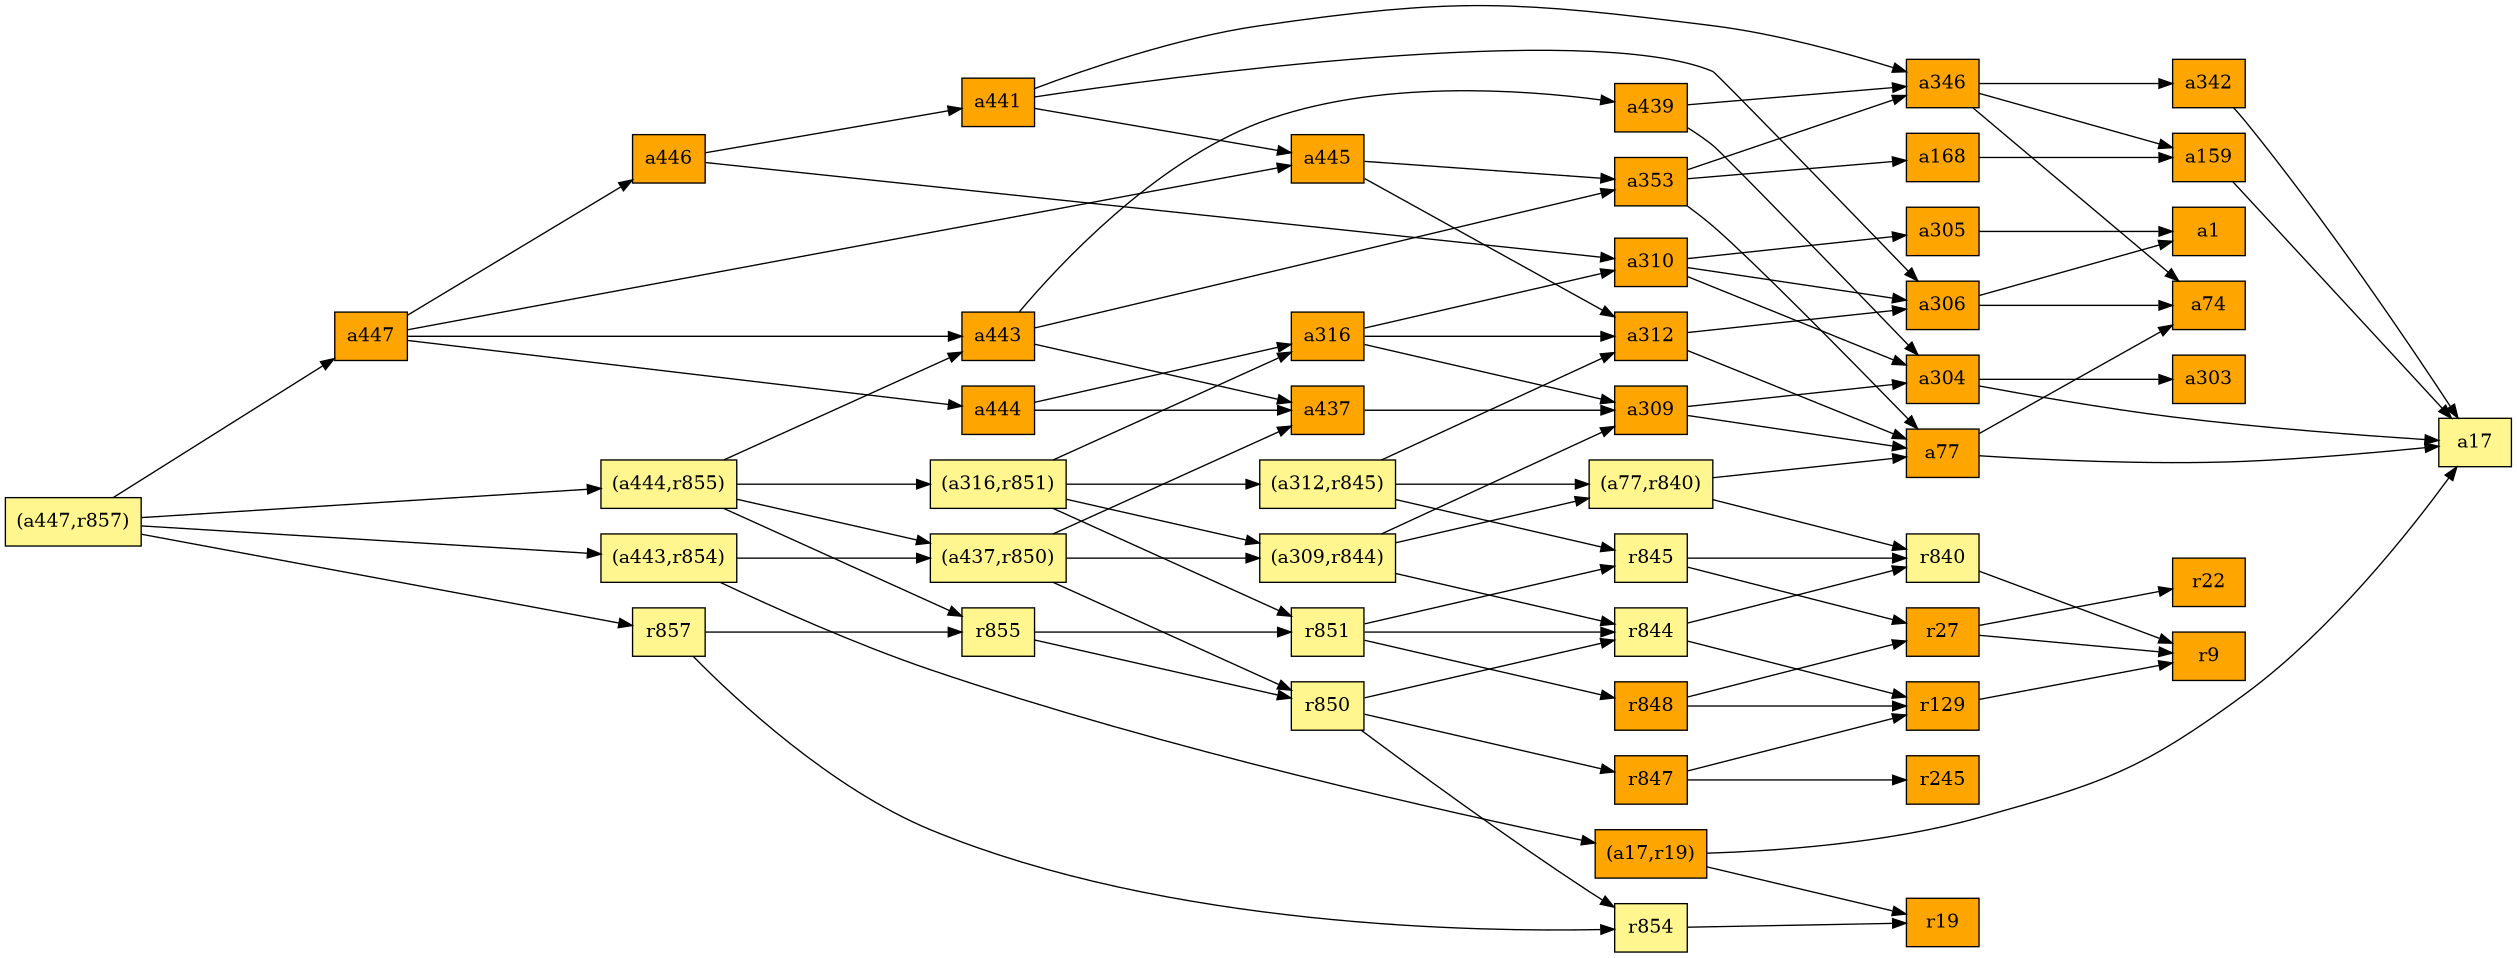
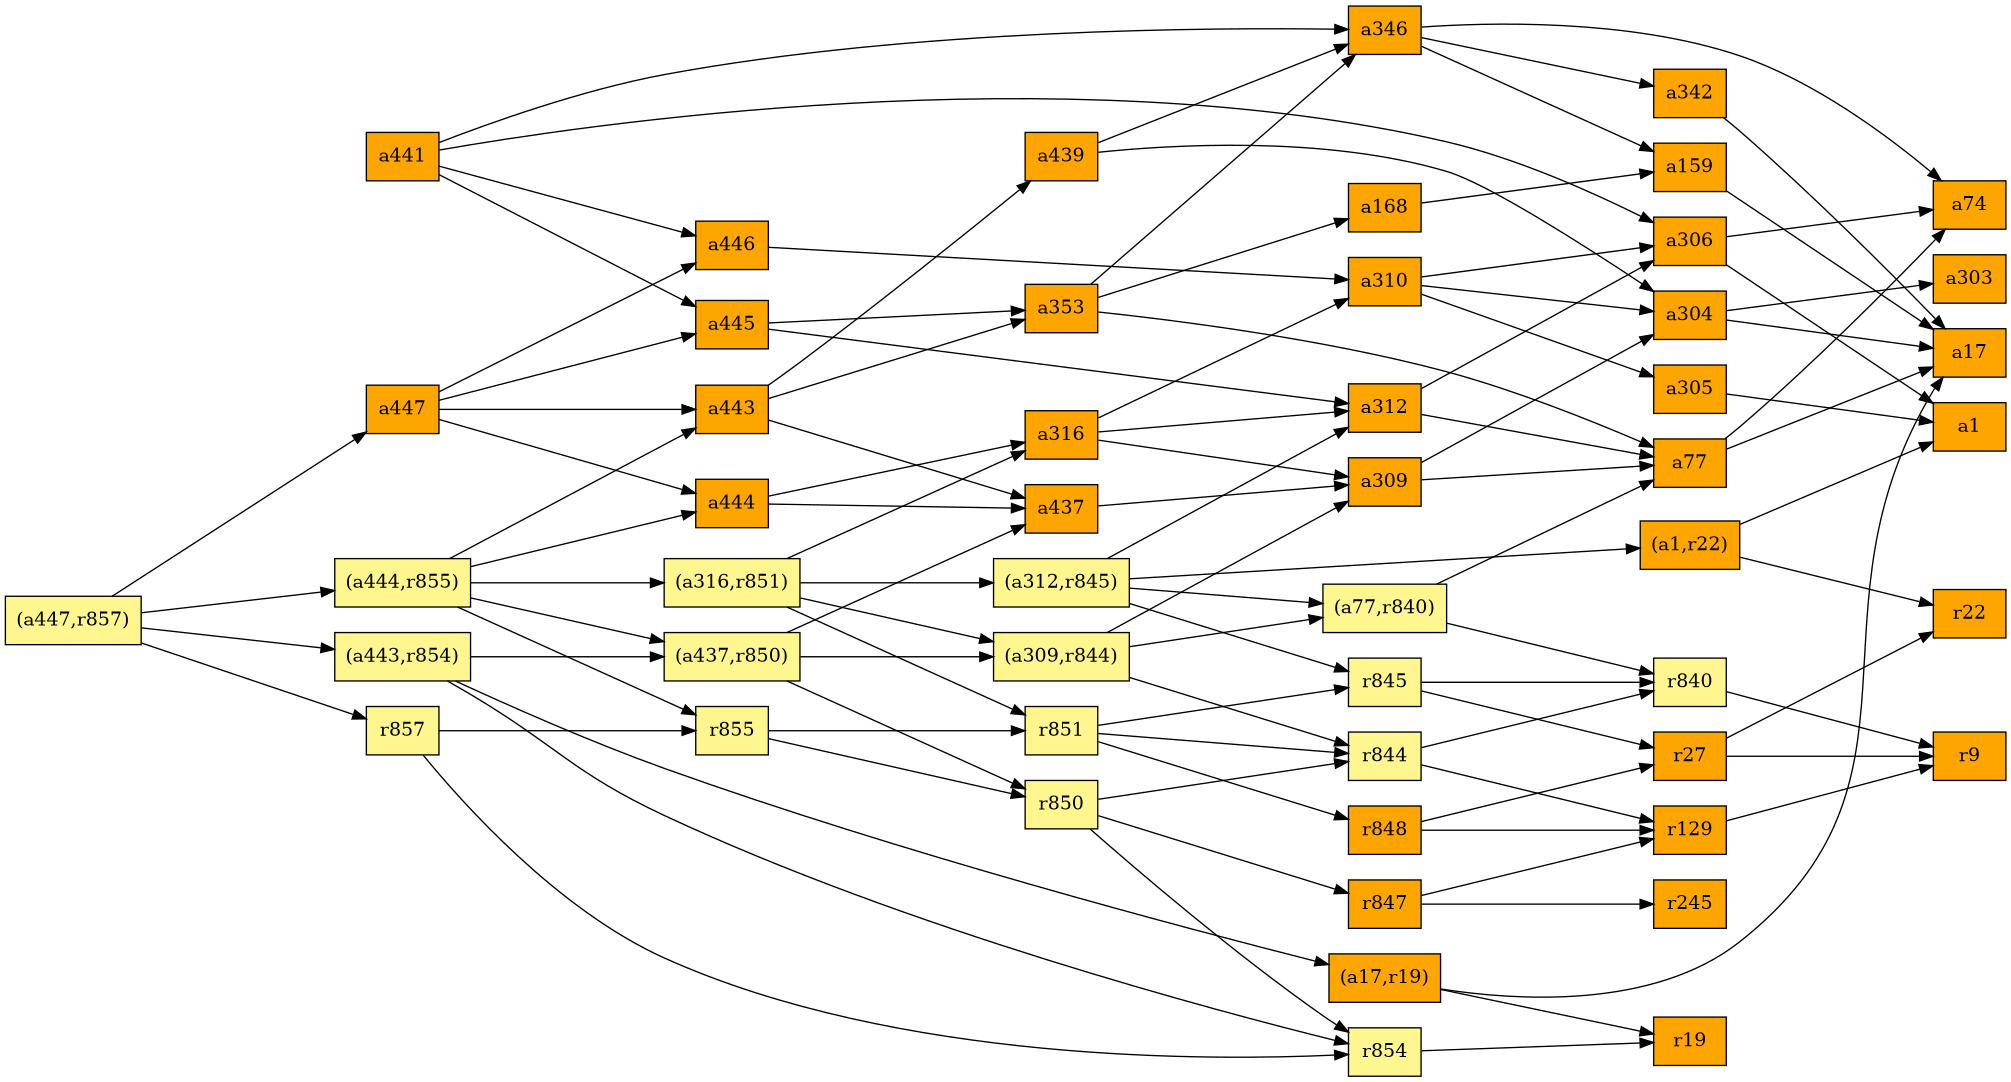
(827, 132) -> (561, 199)
(2475, 443) -> (1970, 353)
none -> (577, 541)
none -> (1690, 545)
none -> (874, 901)
